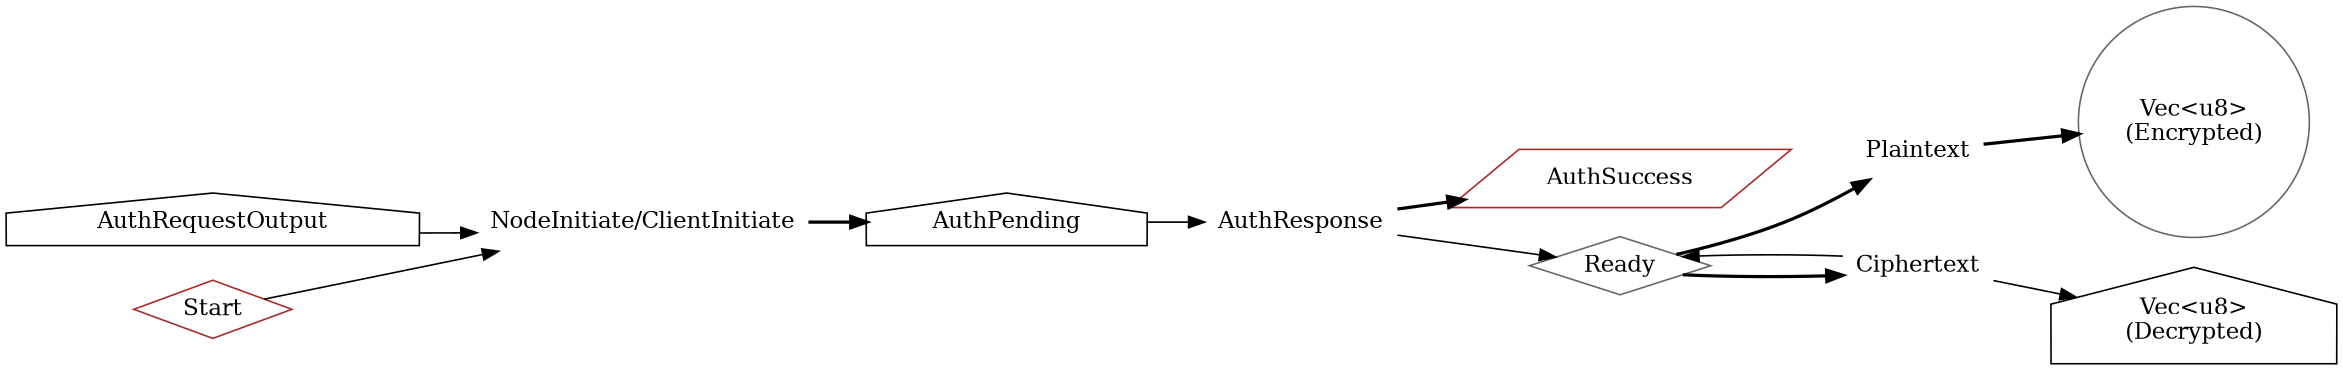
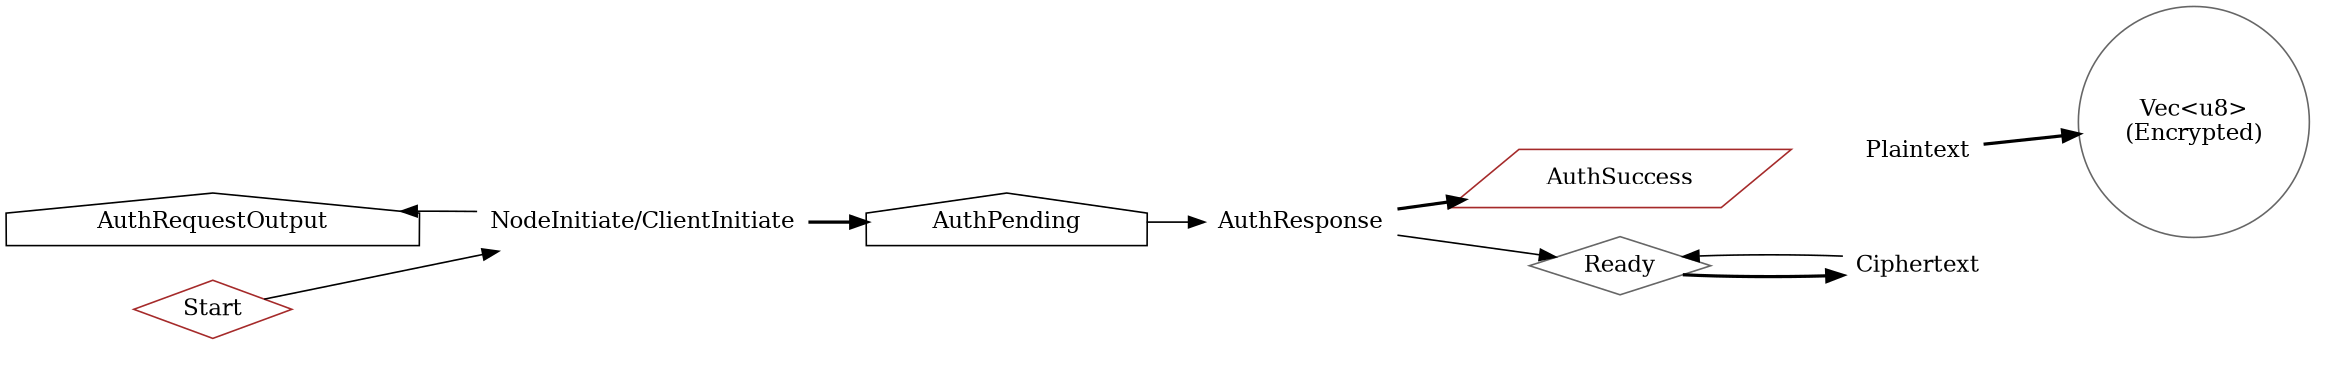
(1768, 228) -> none
(440, 233) -> (447, 211)
(2194, 321) -> none
